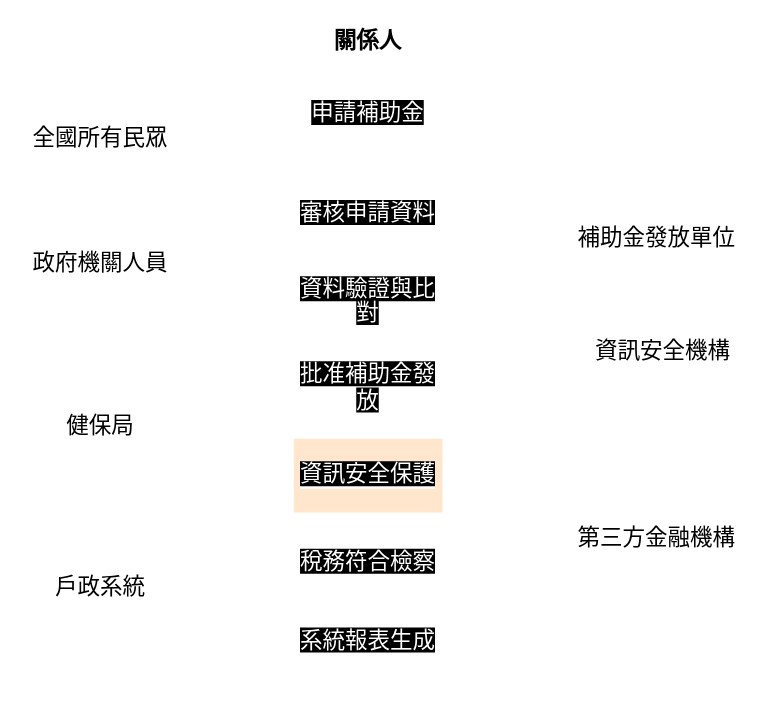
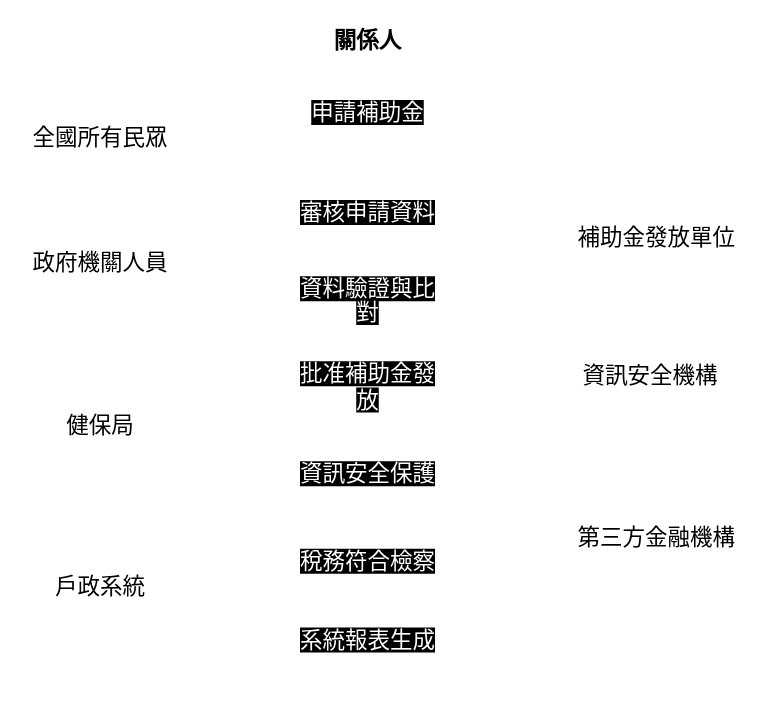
(663, 351) -> (651, 376)
(368, 476) -> (368, 476)
